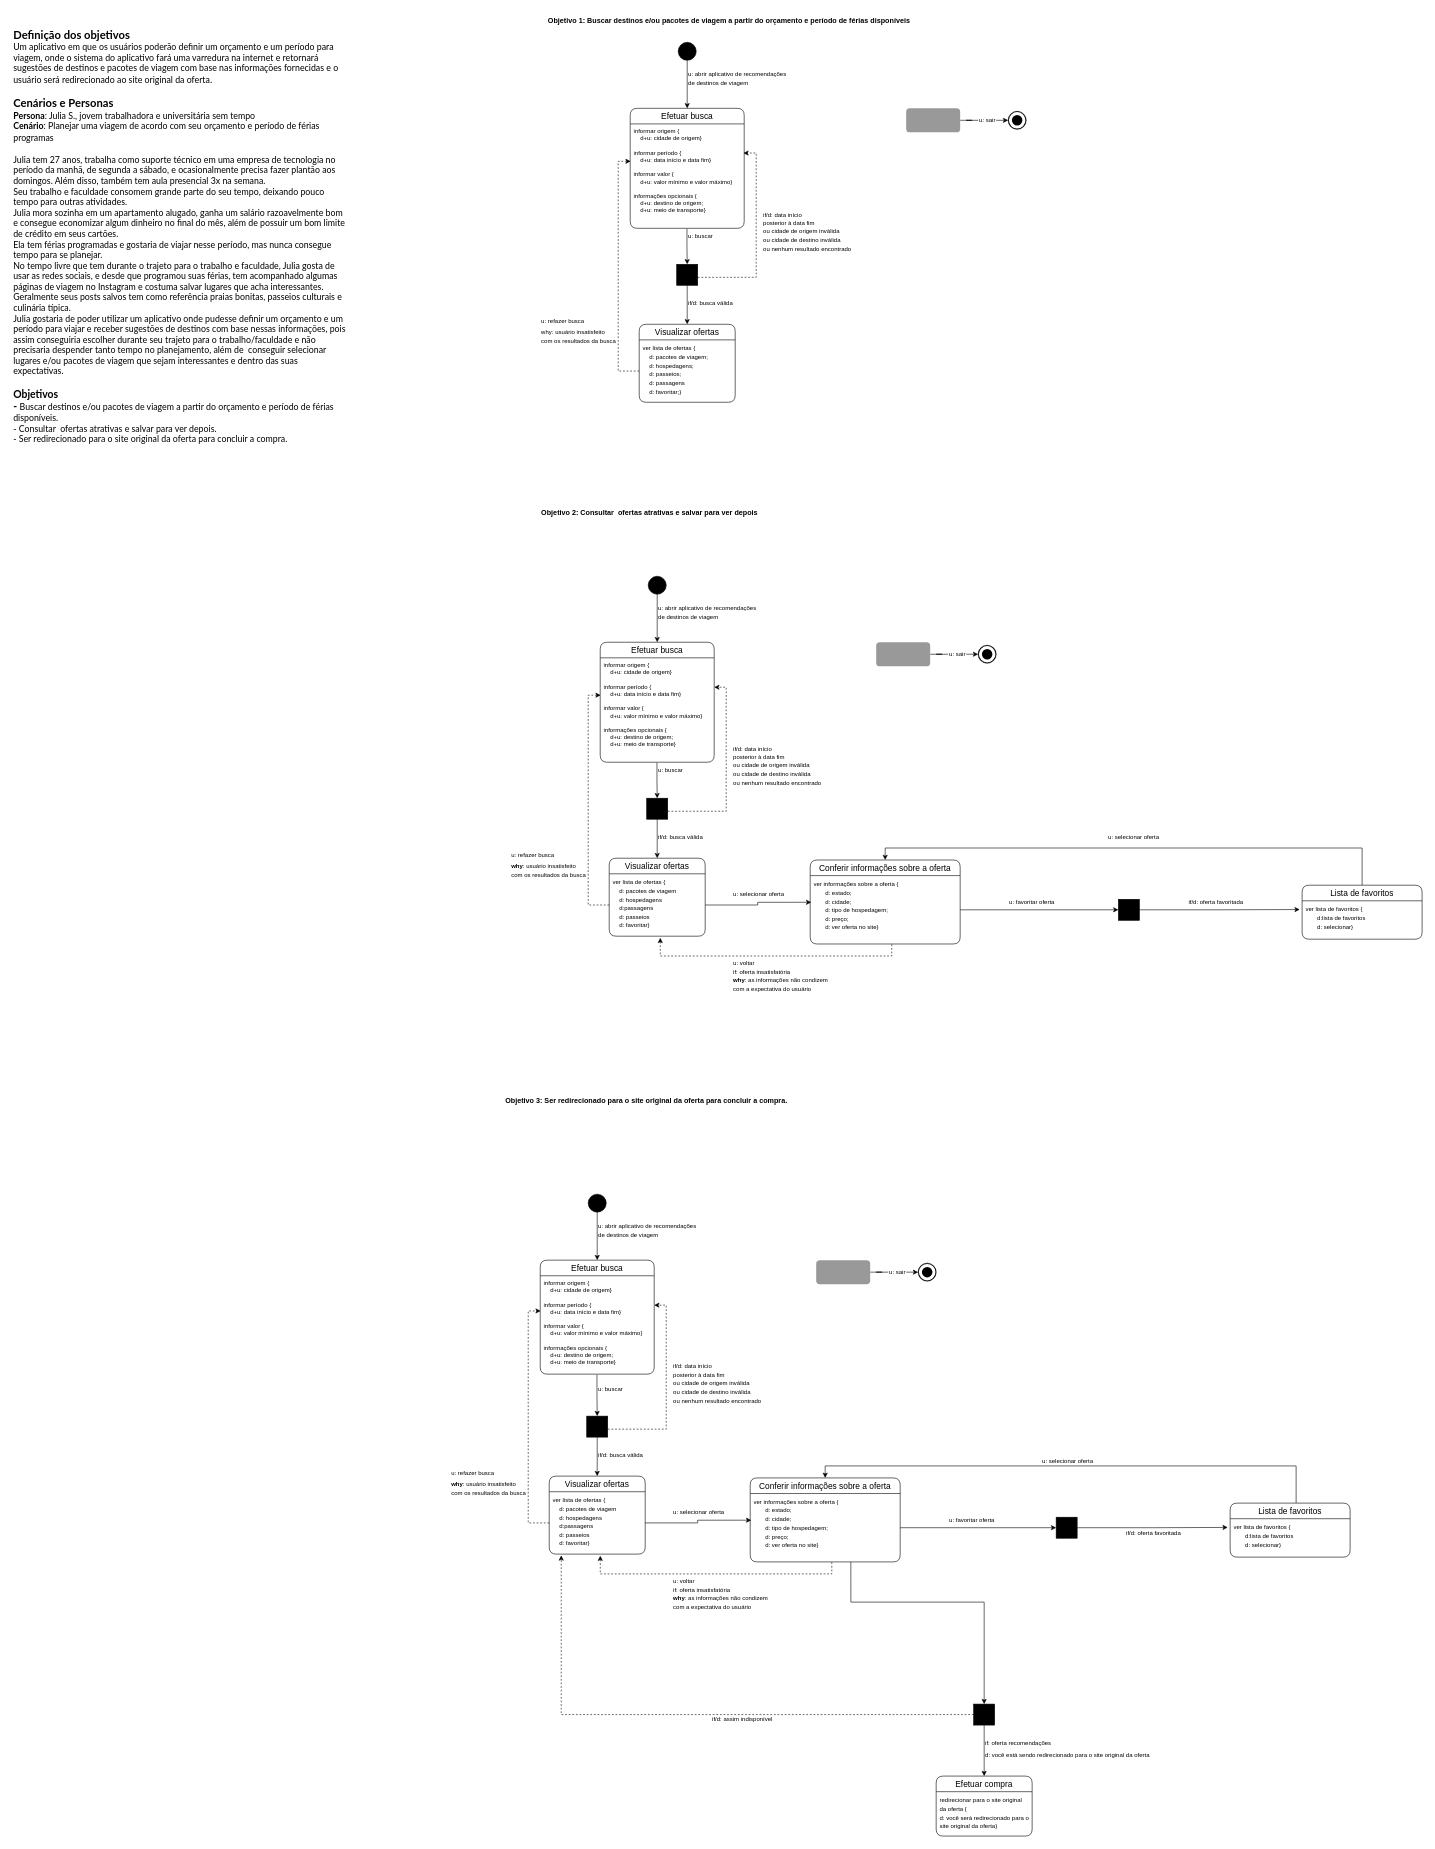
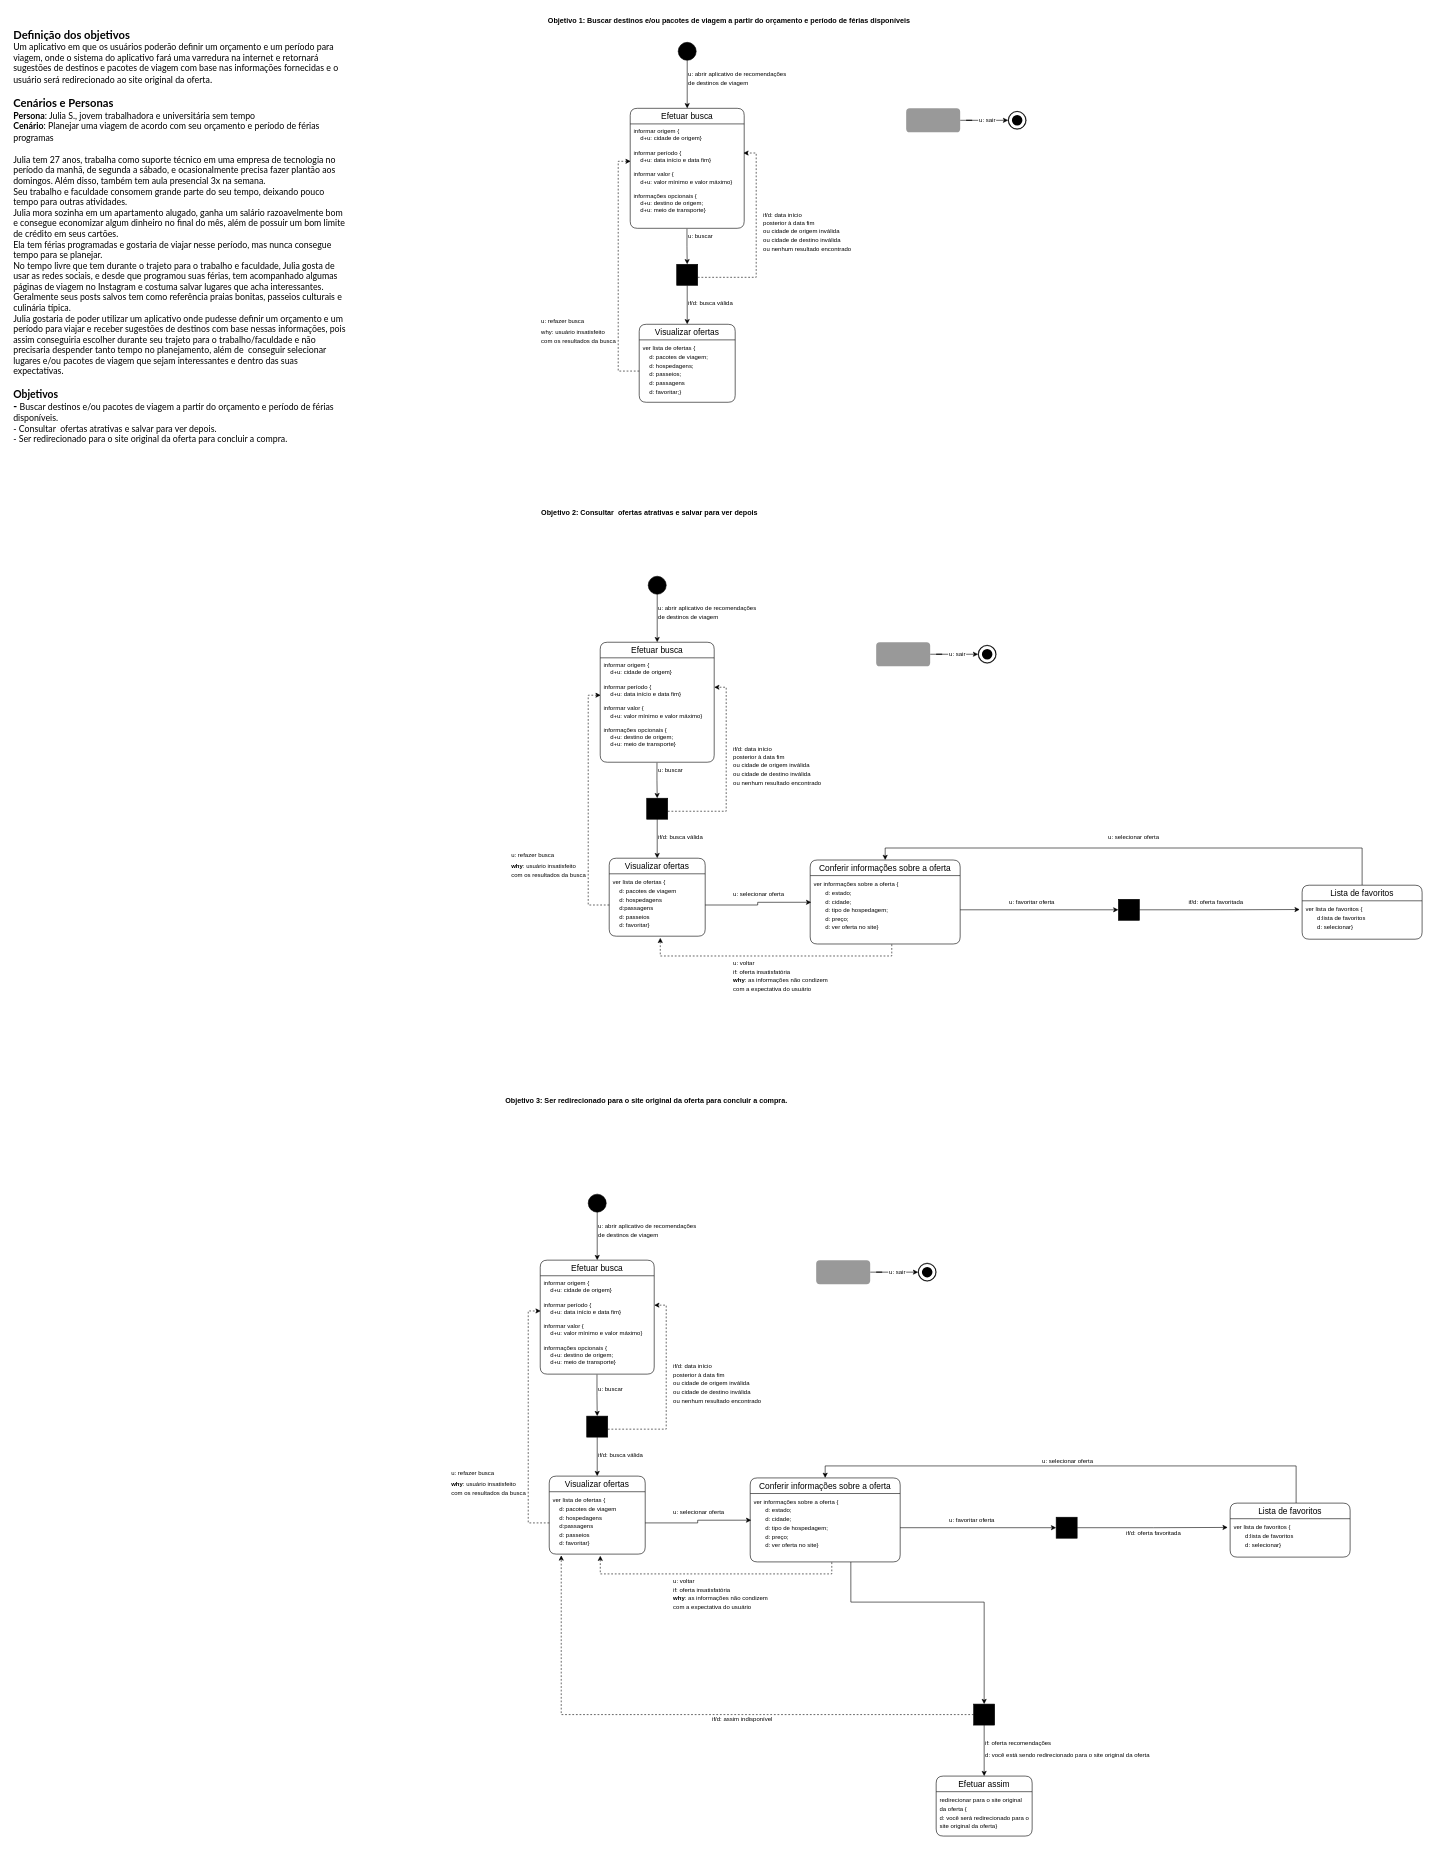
(984, 1785) -> (984, 1785)
